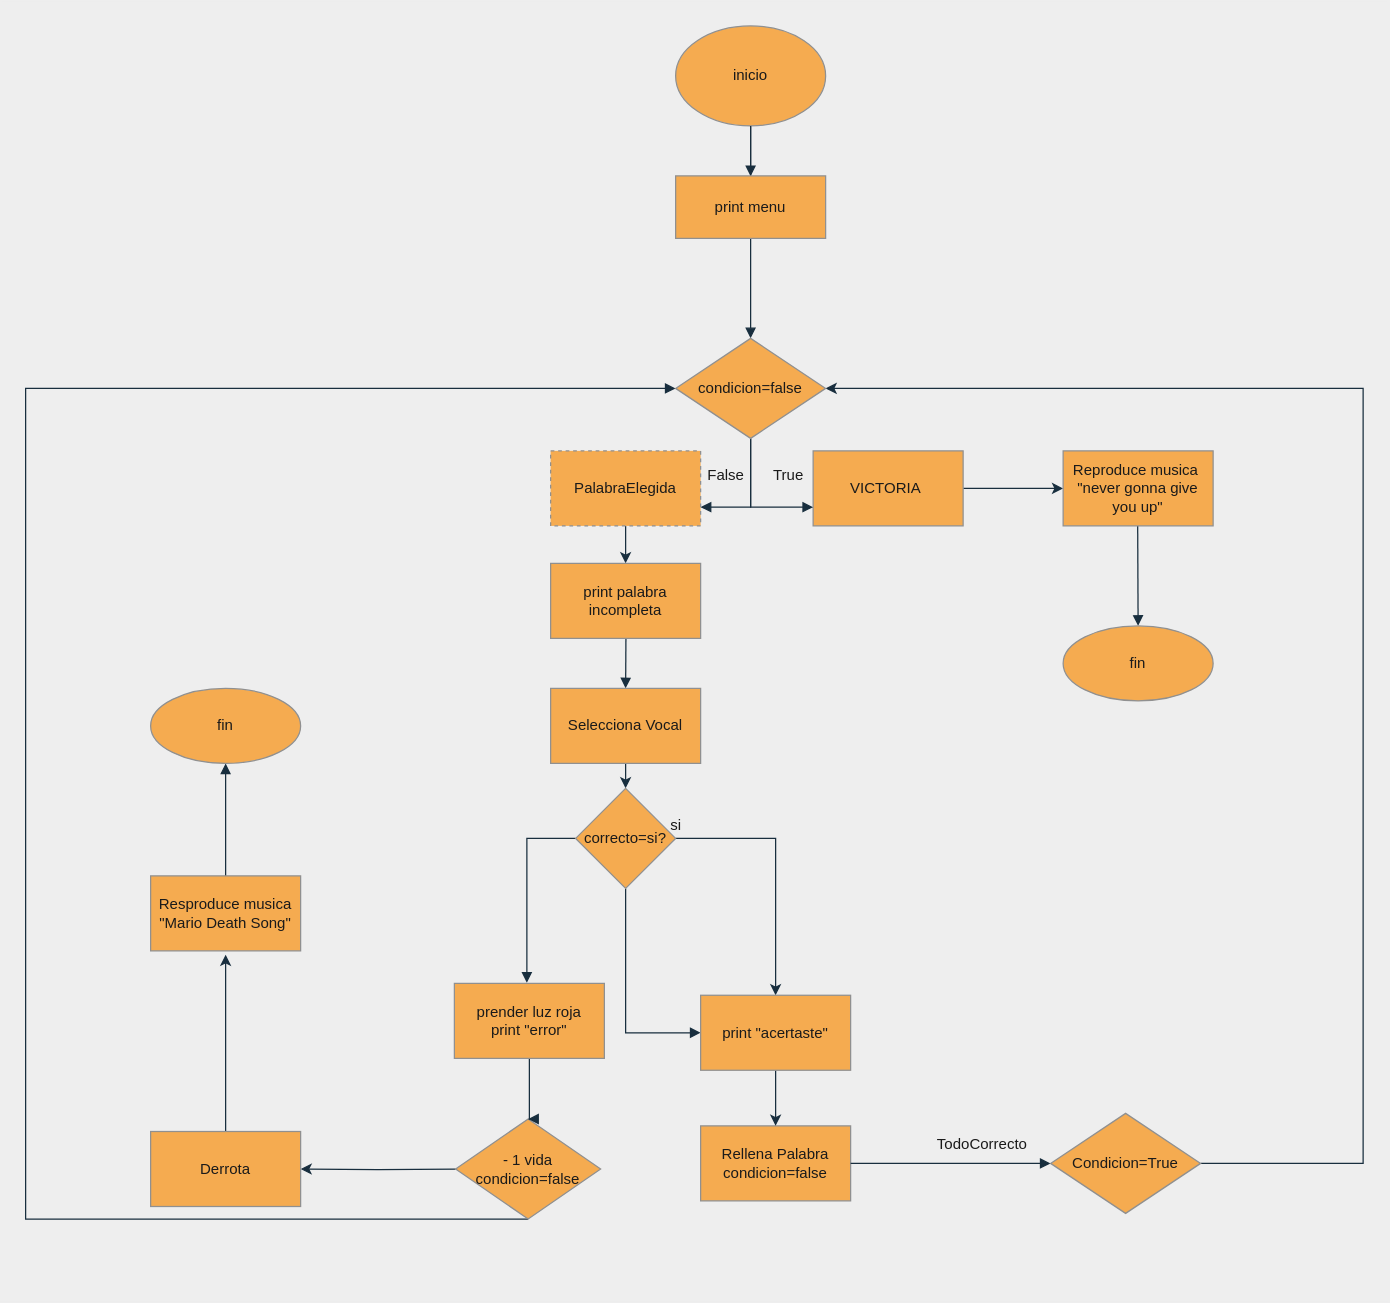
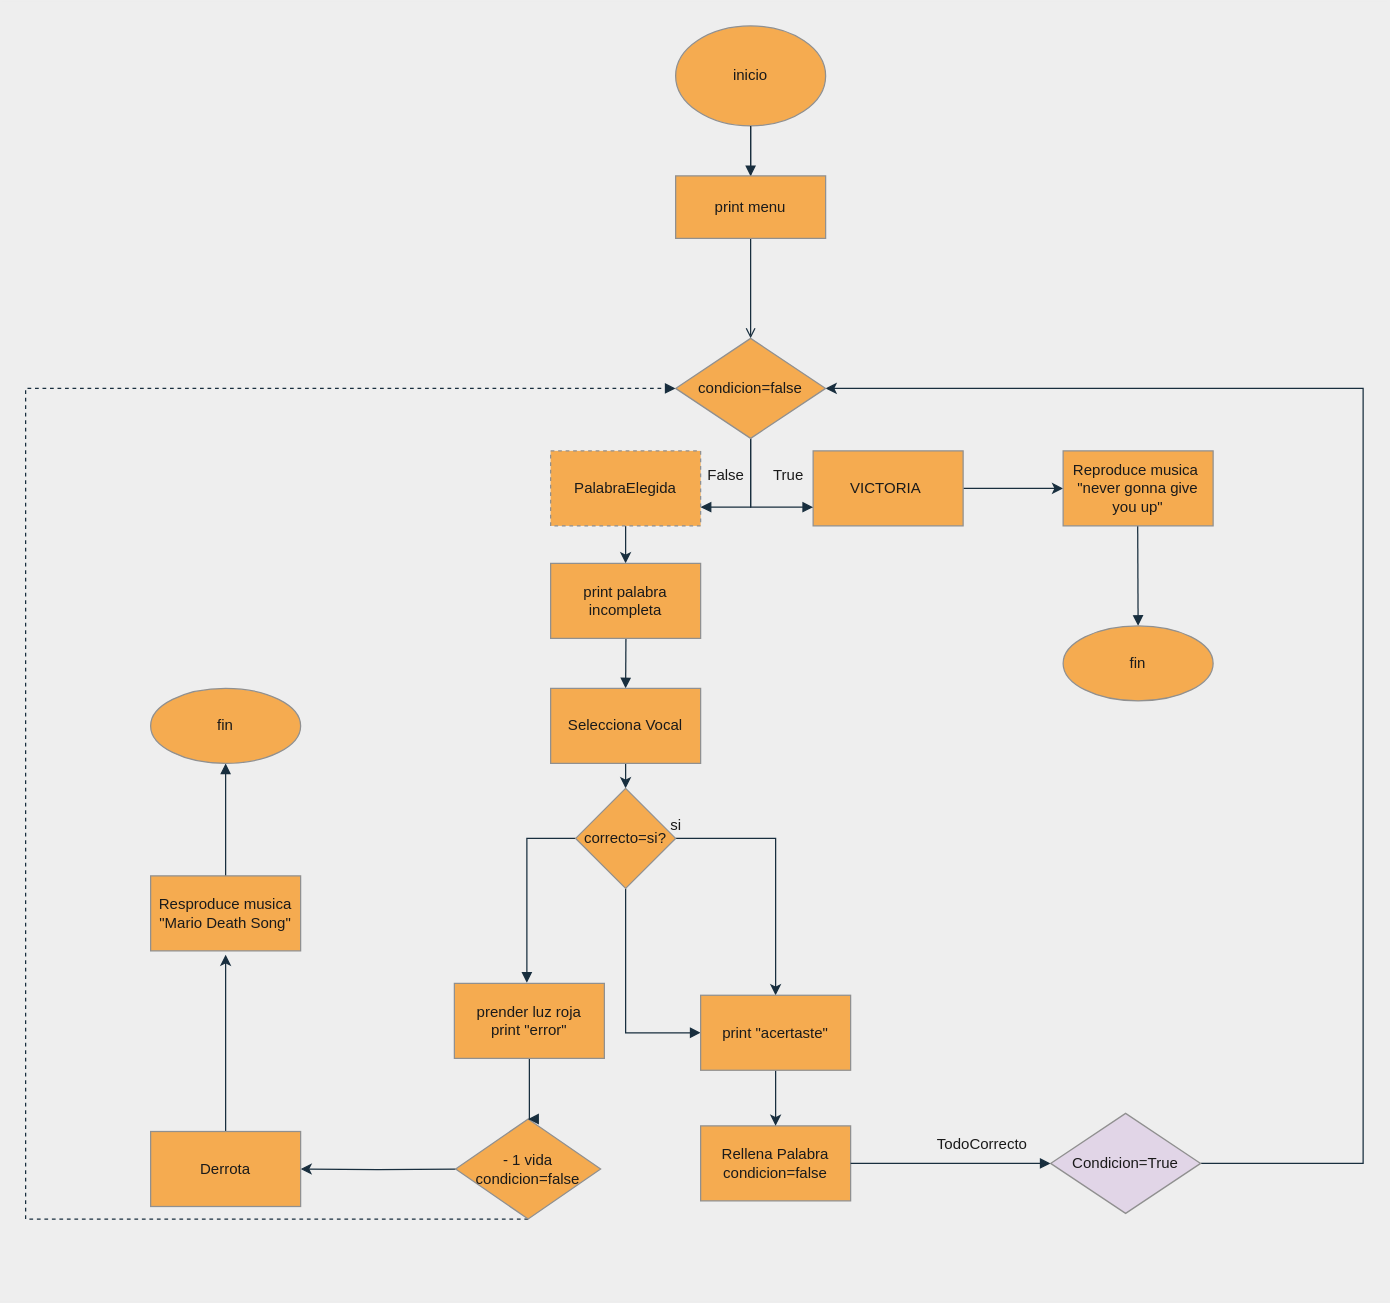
(751, 327) -> (751, 330)
(26, 733) -> (26, 733)
(1126, 1163) -> (1126, 1163)
